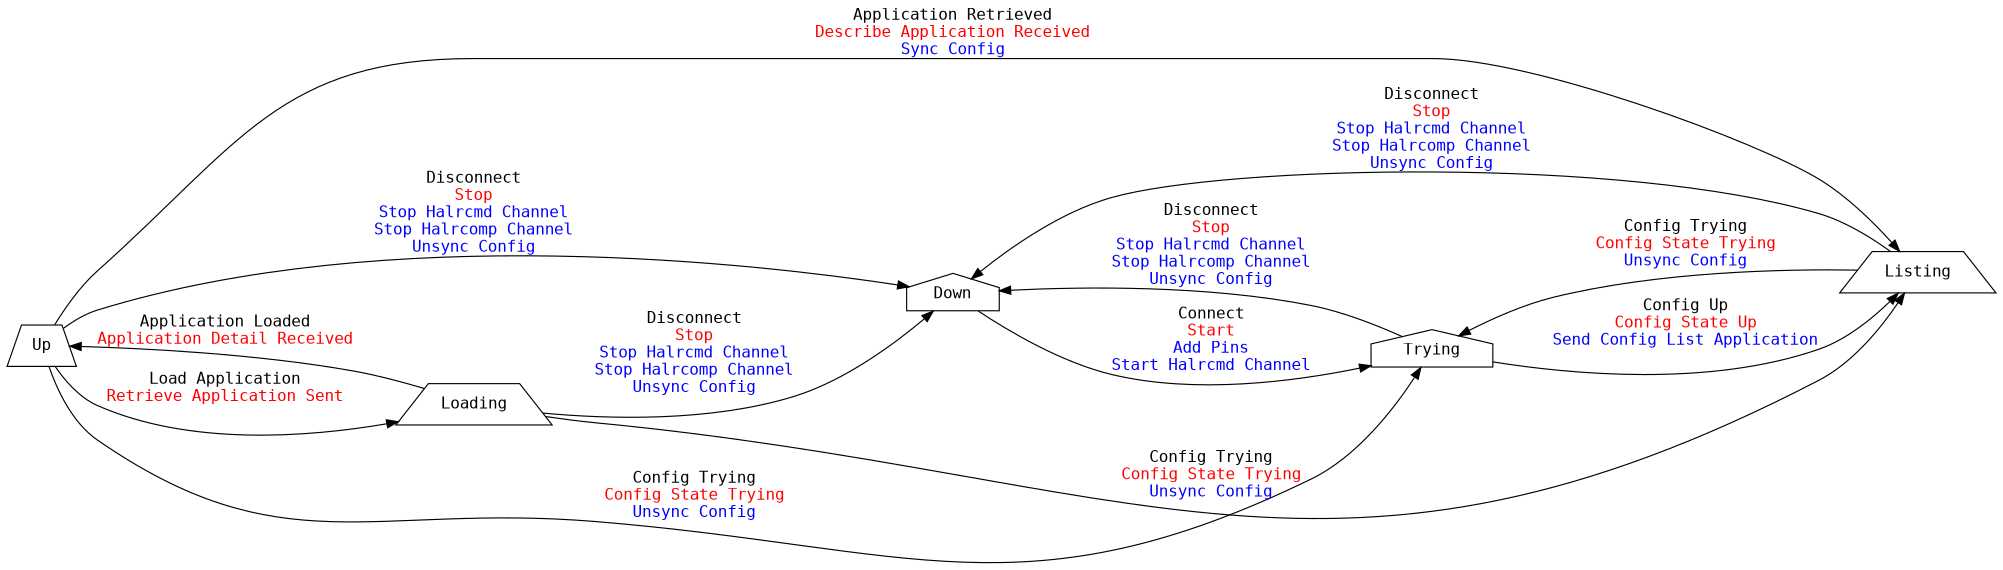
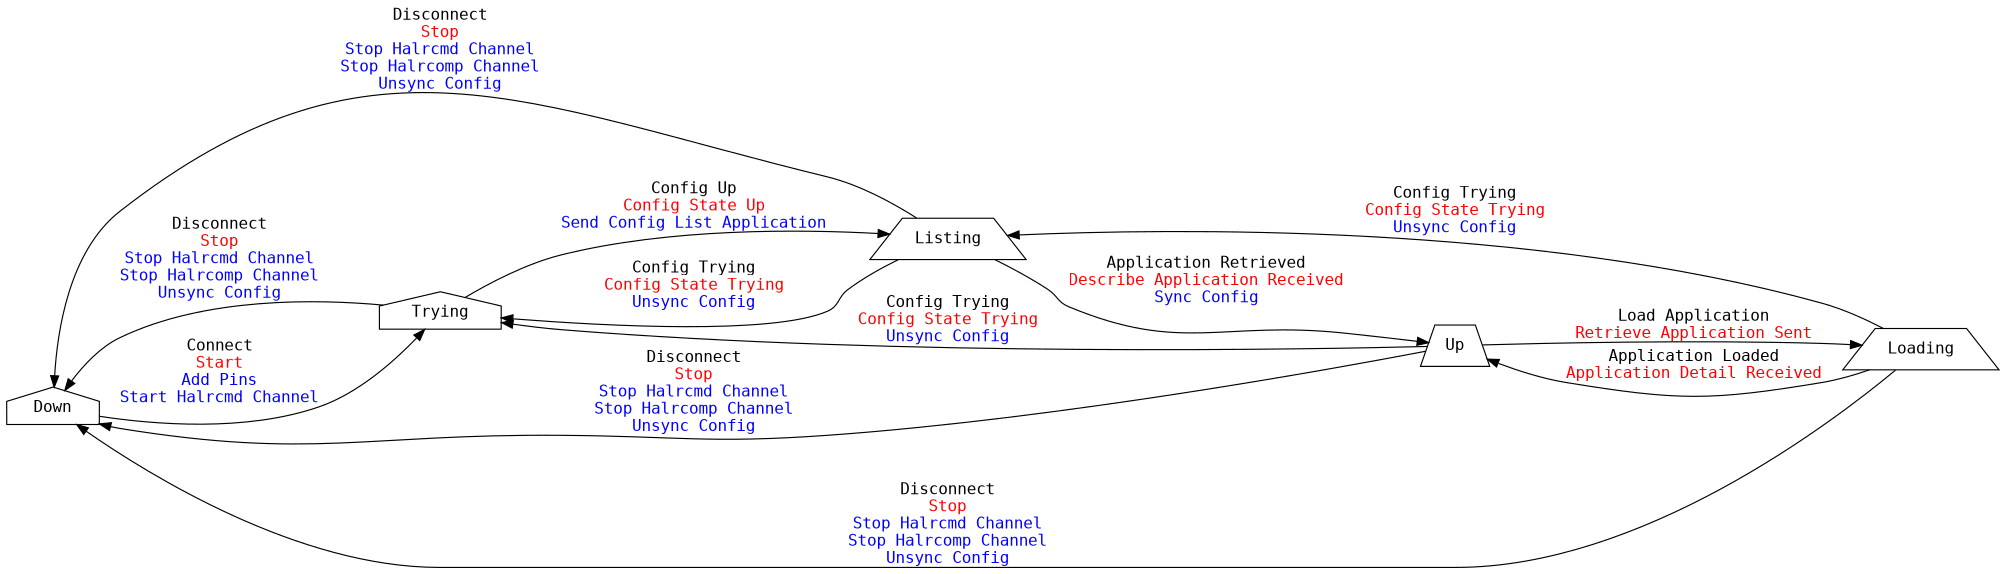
(947, 59) -> (1198, 333)
